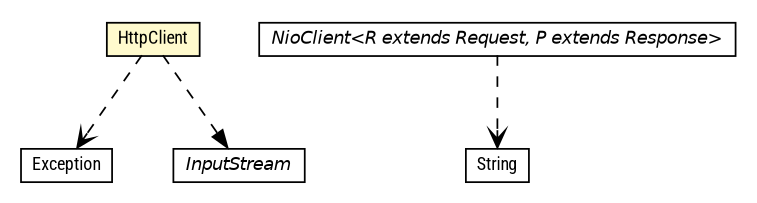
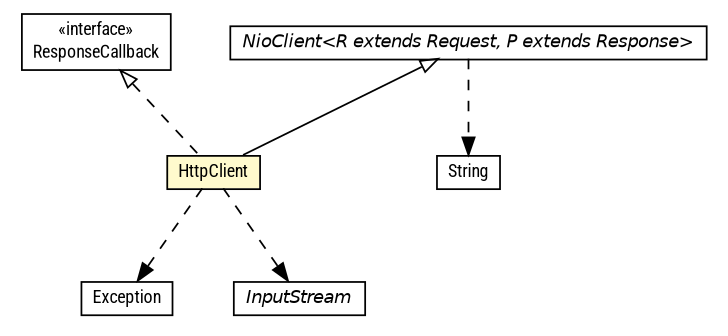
none -> (95, 42)
(497, 92) -> (468, 98)
(115, 94) -> (175, 227)
none -> (332, 111)
